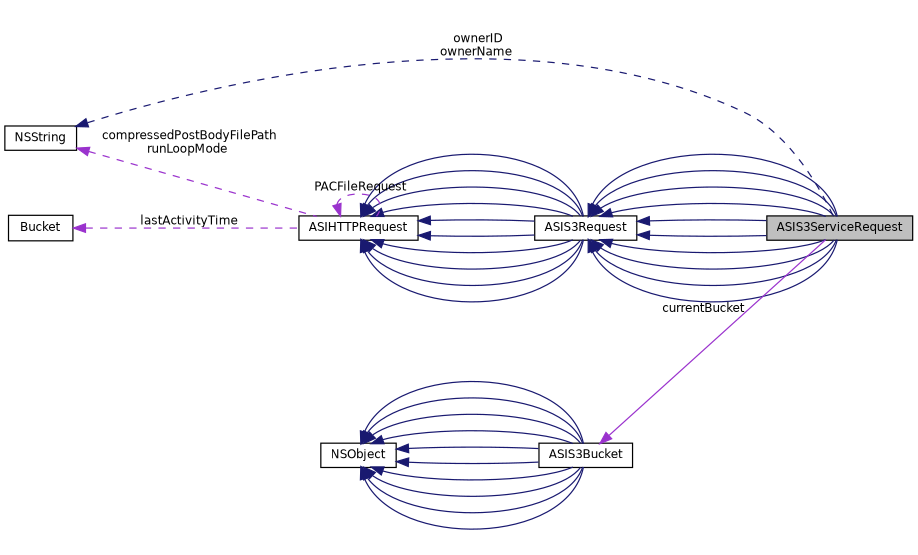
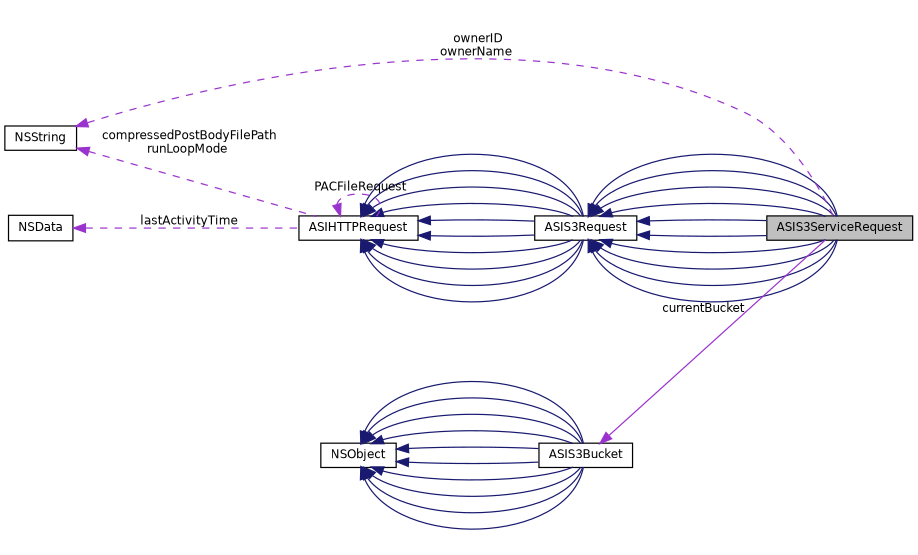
(486, 60) -> (486, 60)
(41, 228) -> (41, 228)
